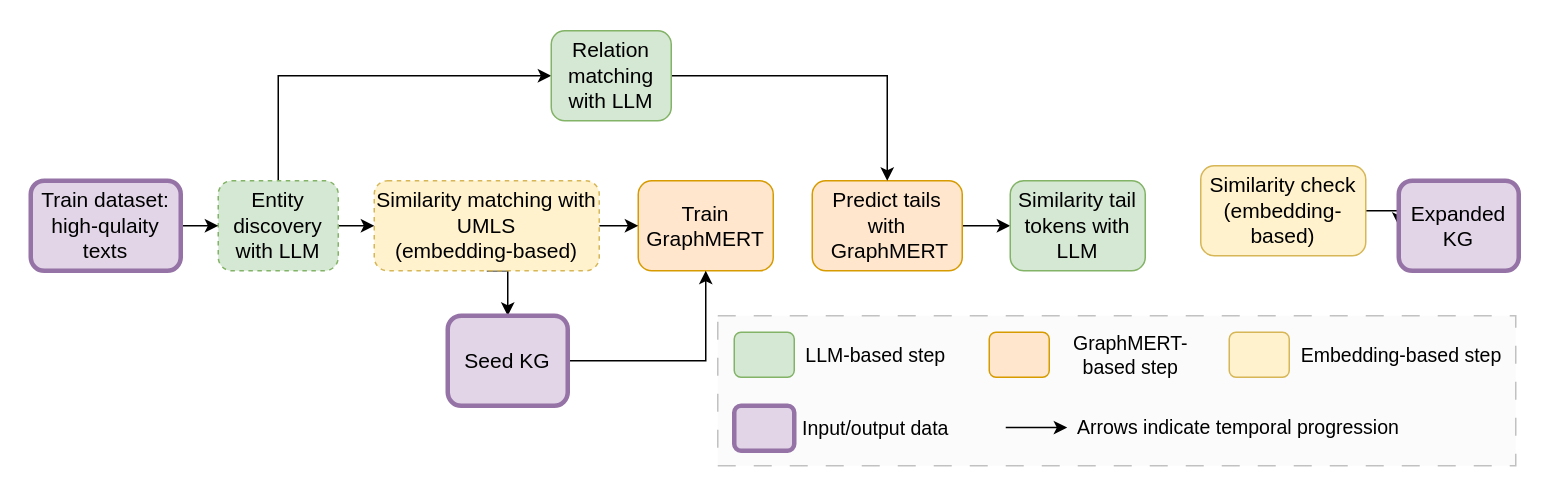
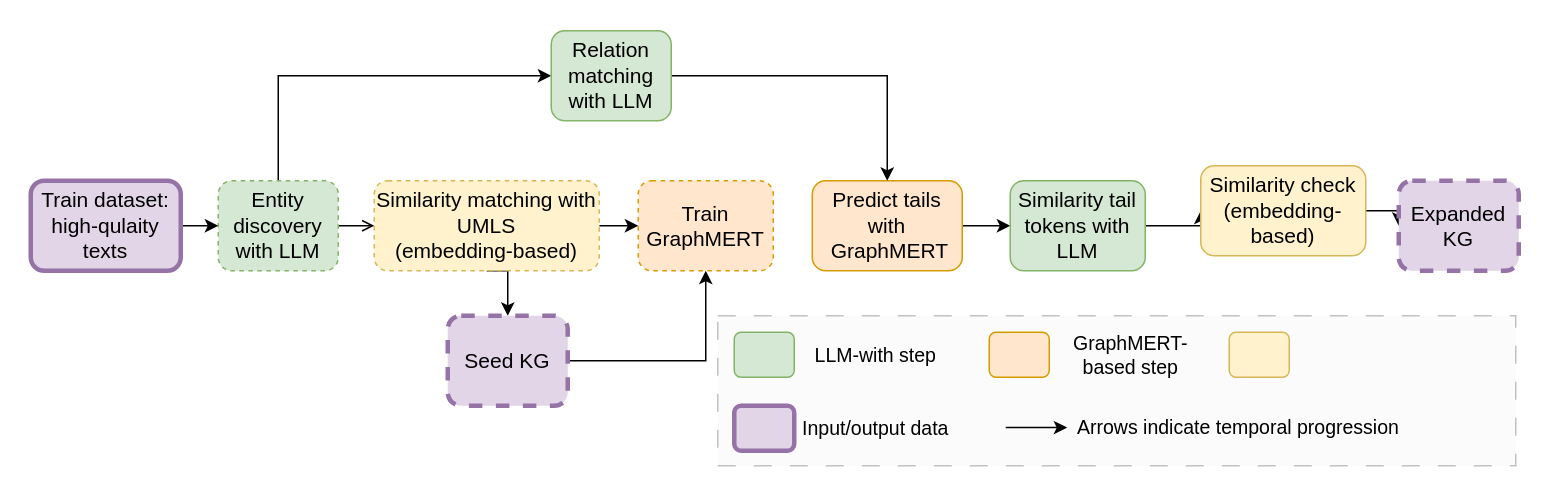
(363, 226) -> (365, 226)
(706, 226) -> (706, 226)
none -> (1176, 226)
(1459, 226) -> (1459, 226)
(876, 355) -> (876, 355)
(1402, 355) -> none
(508, 361) -> (508, 361)
